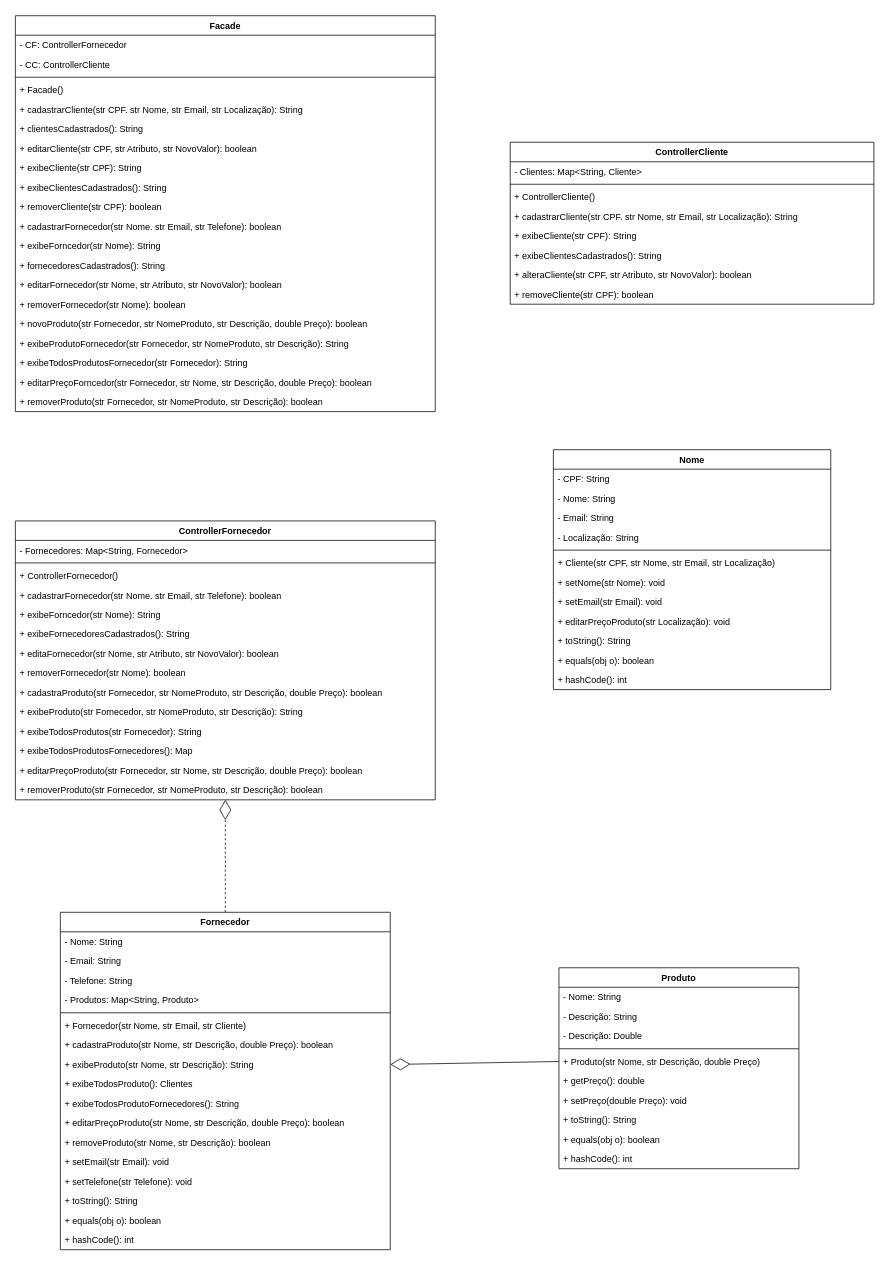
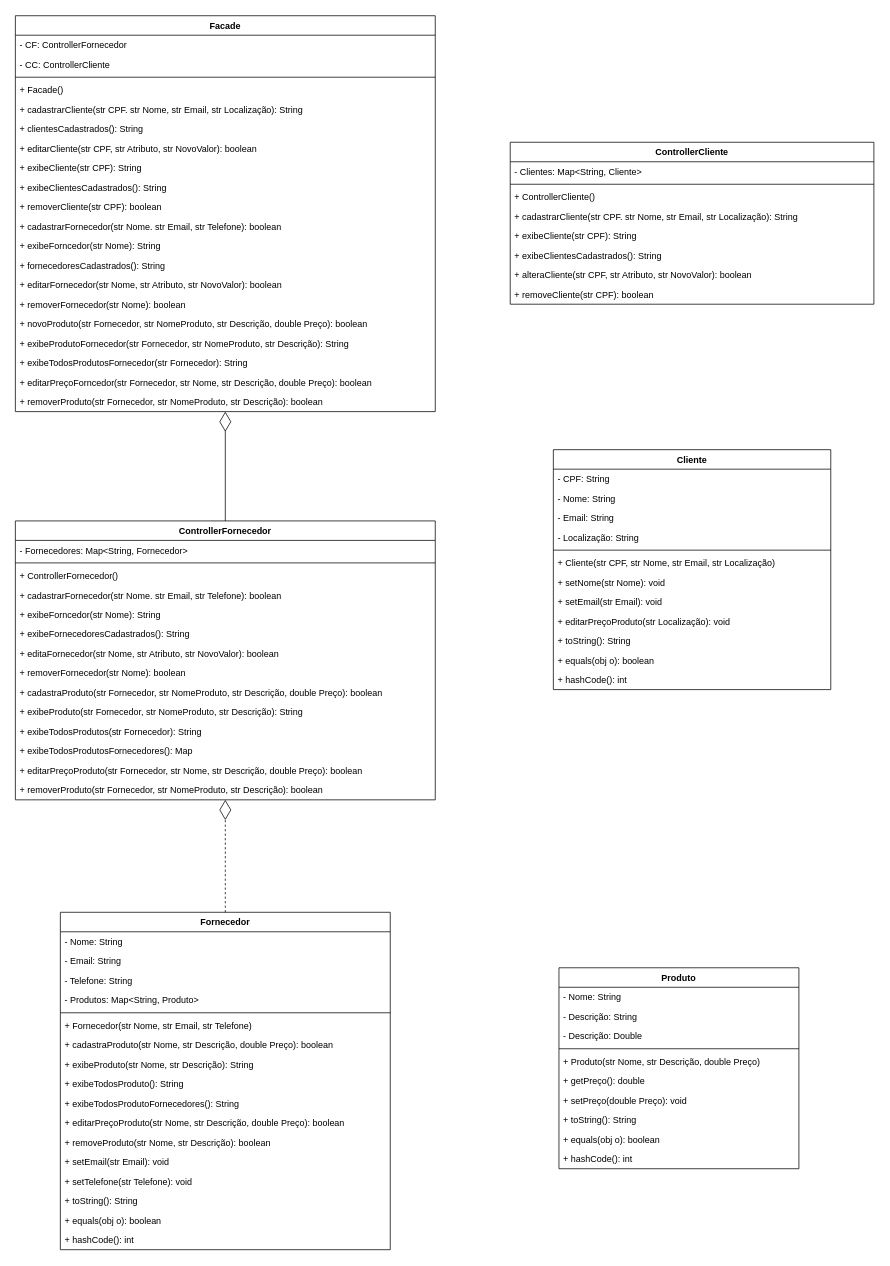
(692, 460) -> (692, 460)
none -> (225, 476)
(166, 1026) -> (170, 1026)
(484, 1063) -> none
(136, 1085) -> (132, 1085)
